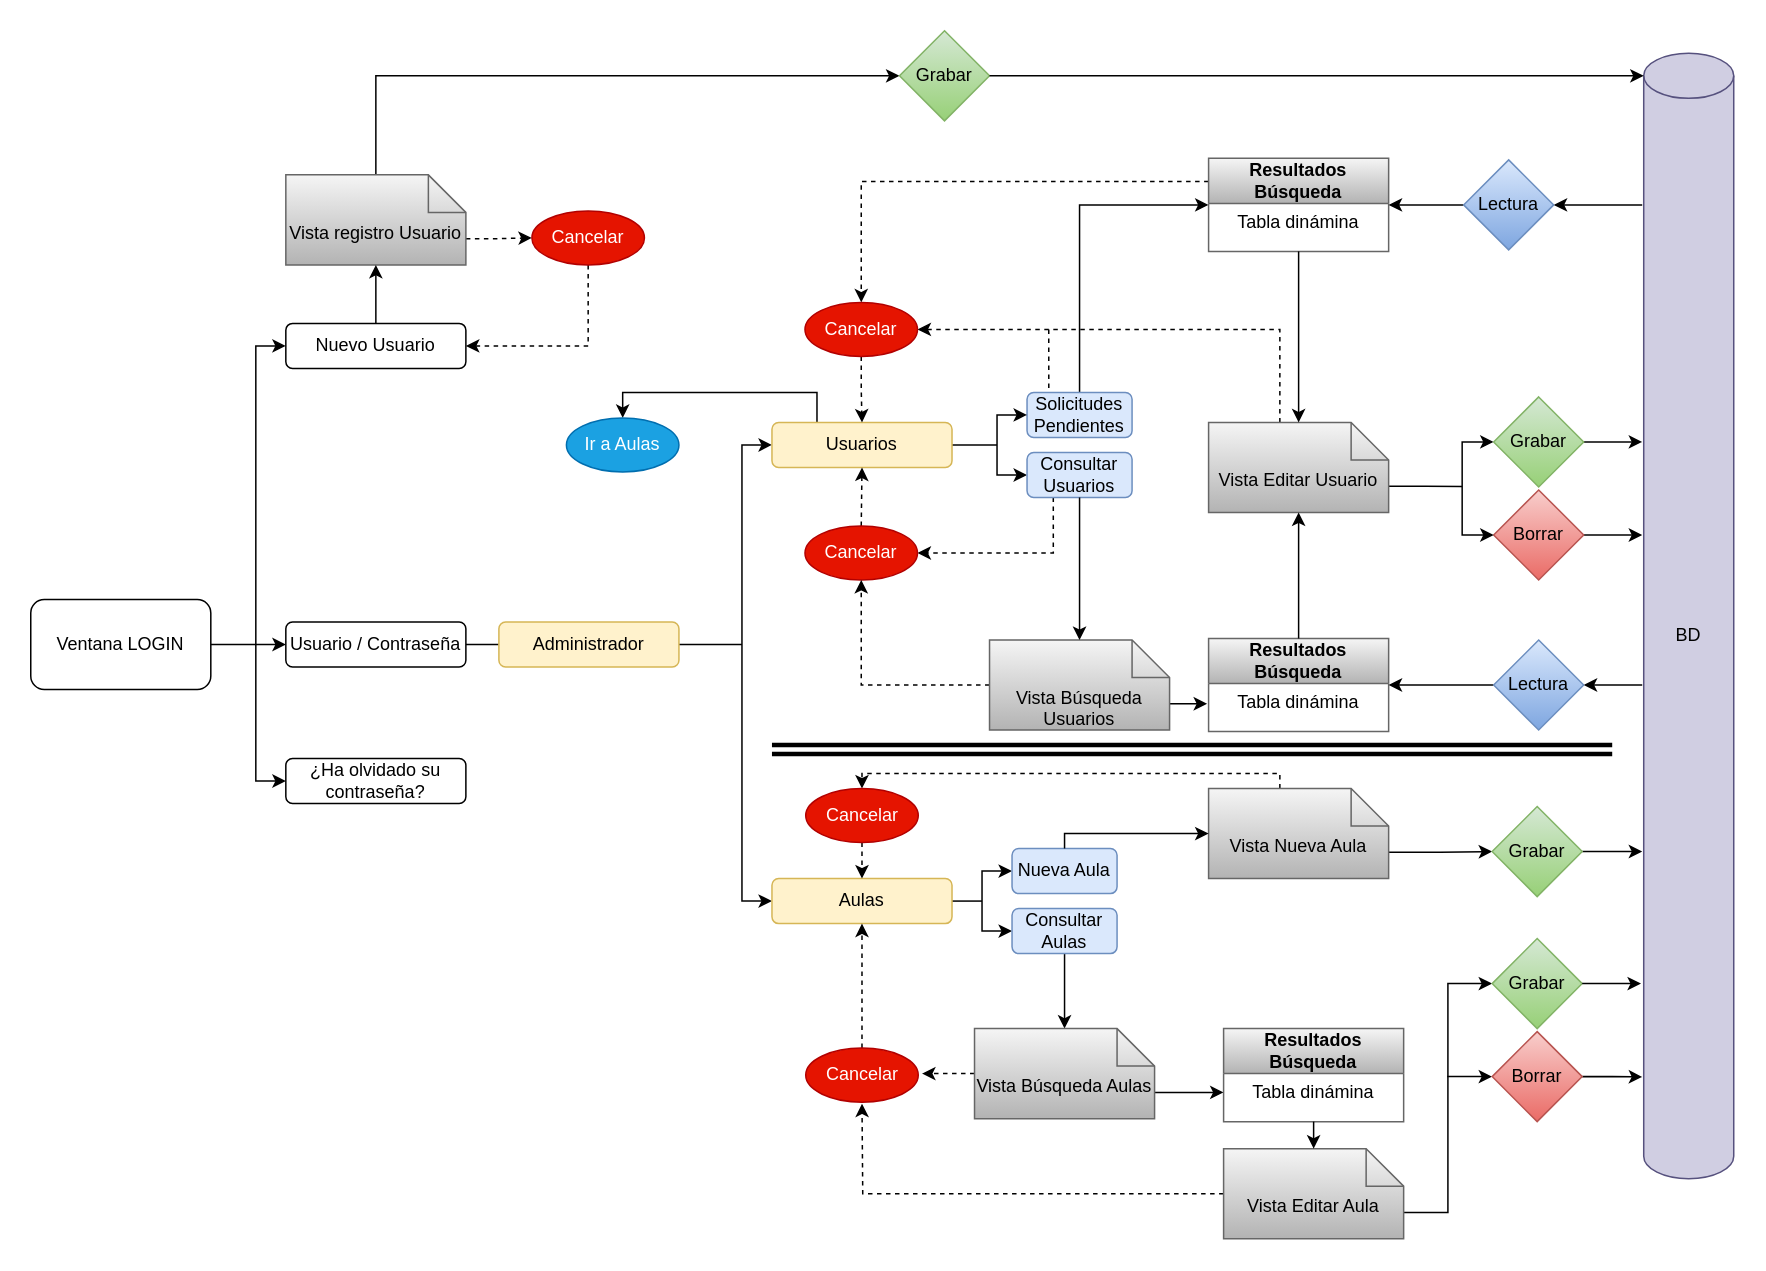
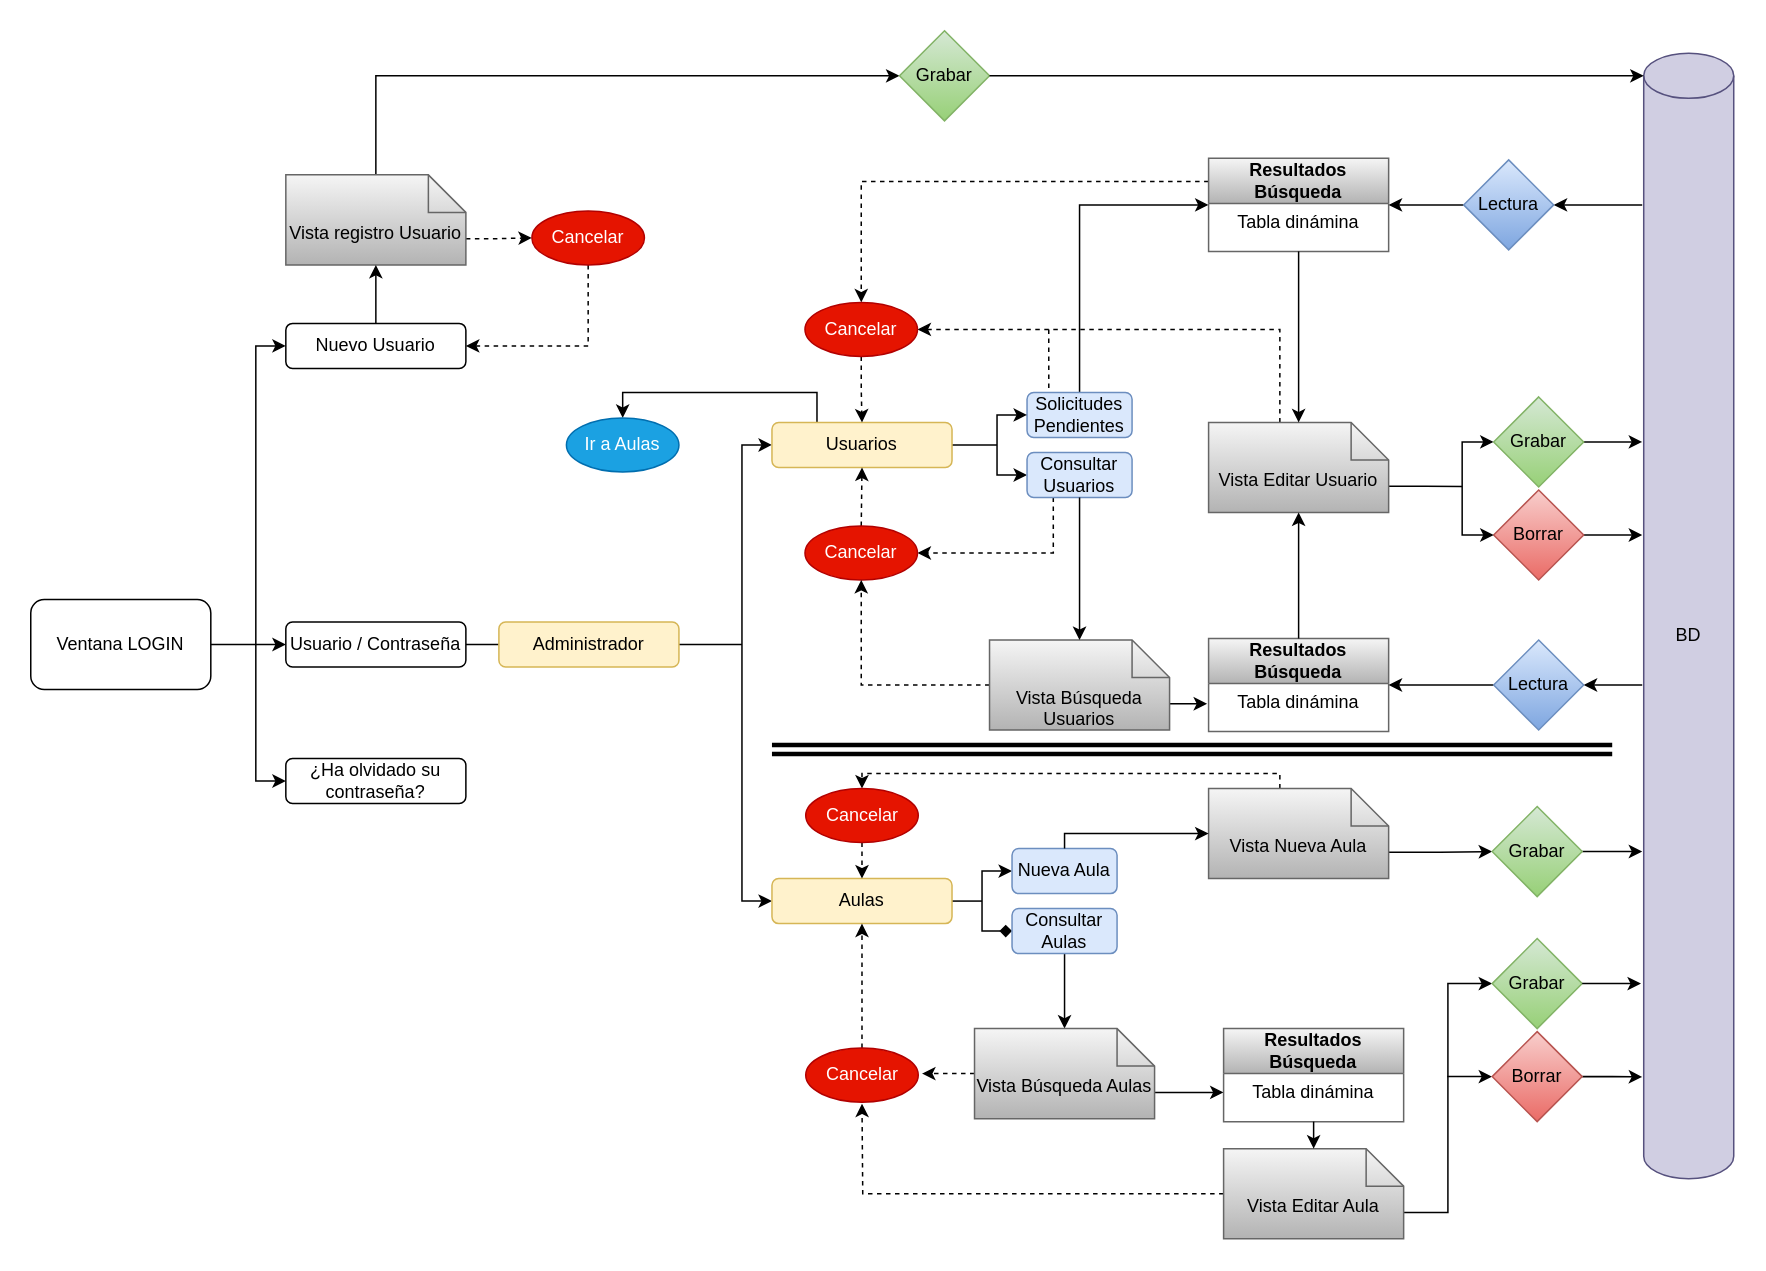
(1000, 931) -> (999, 931)
